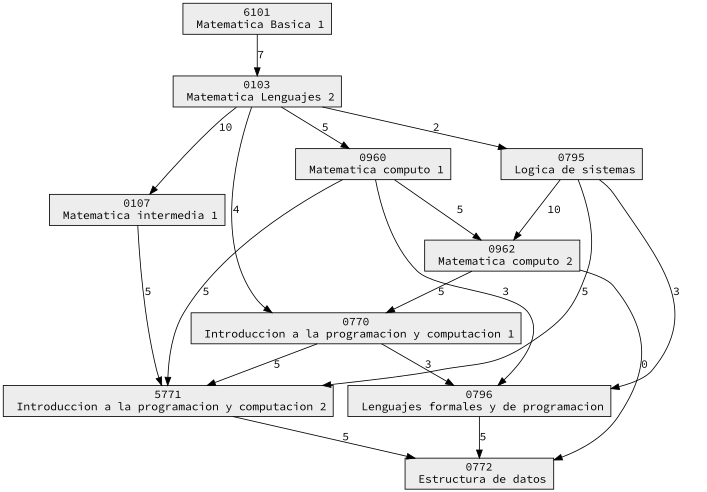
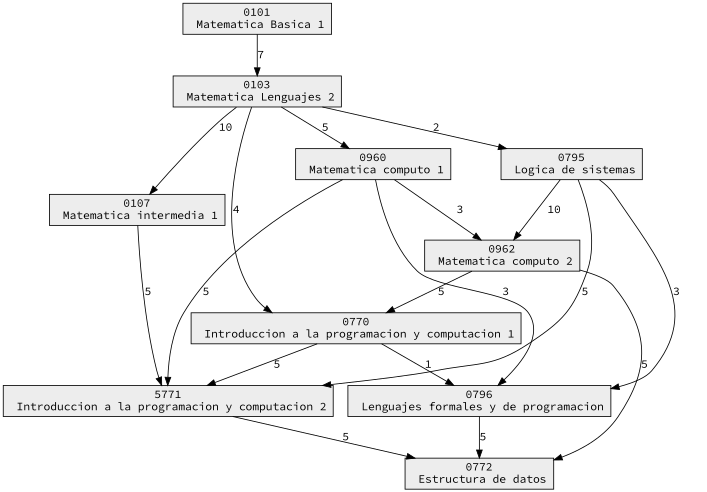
(257, 19) -> (257, 19)
(460, 210) -> (460, 210)
(428, 365) -> (428, 365)
(645, 365) -> (645, 365)
